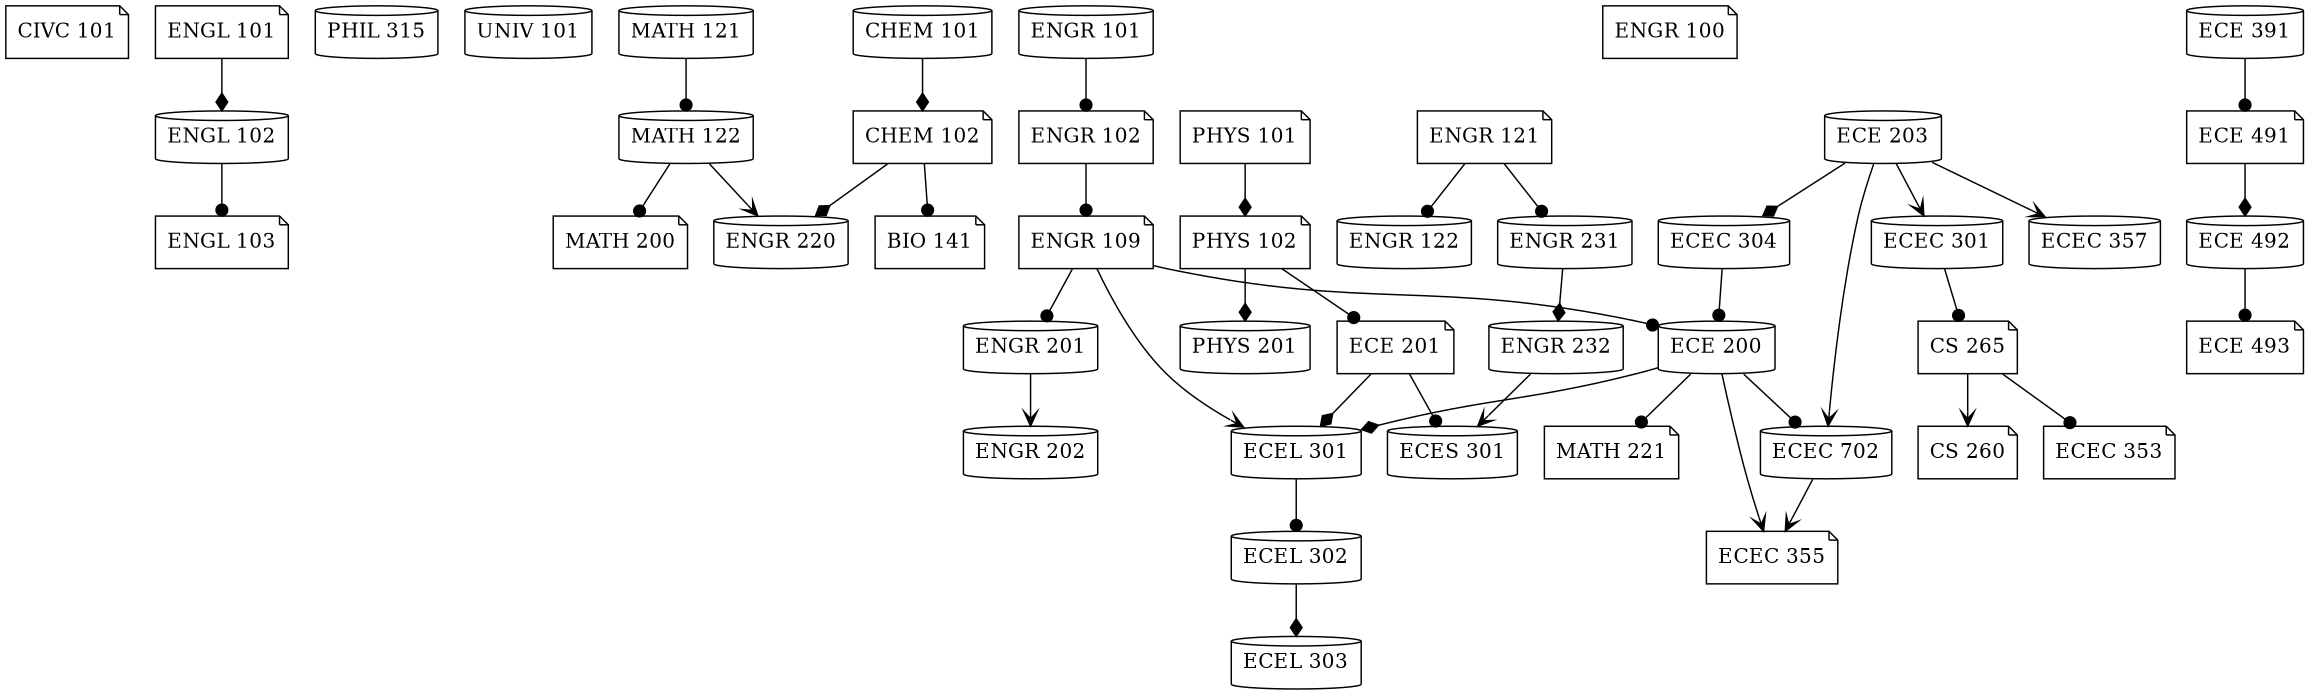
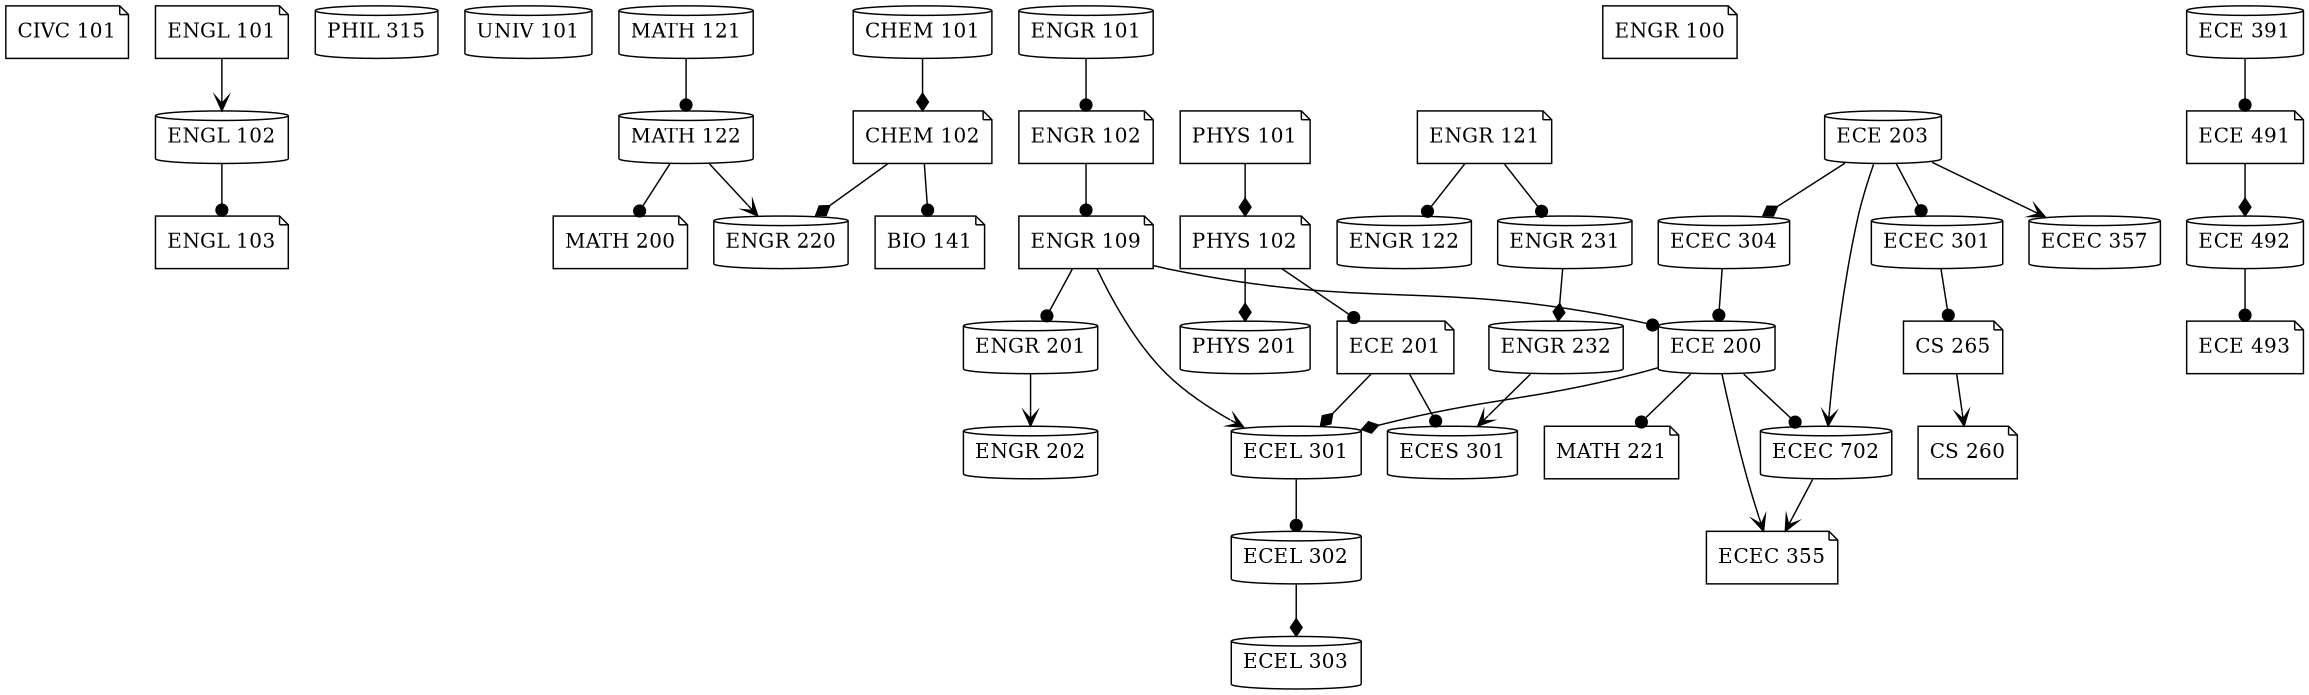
(222, 76) -> (222, 78)
(1907, 183) -> (1907, 185)
(2109, 453) -> none
